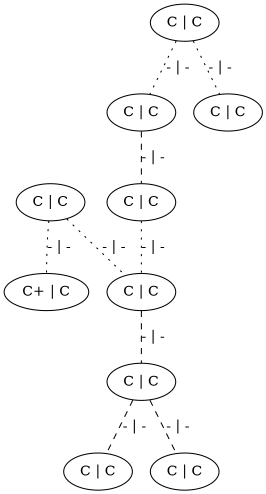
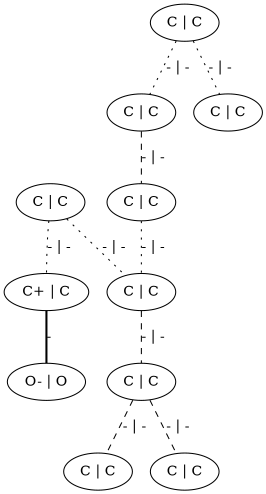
none -> (46, 382)
